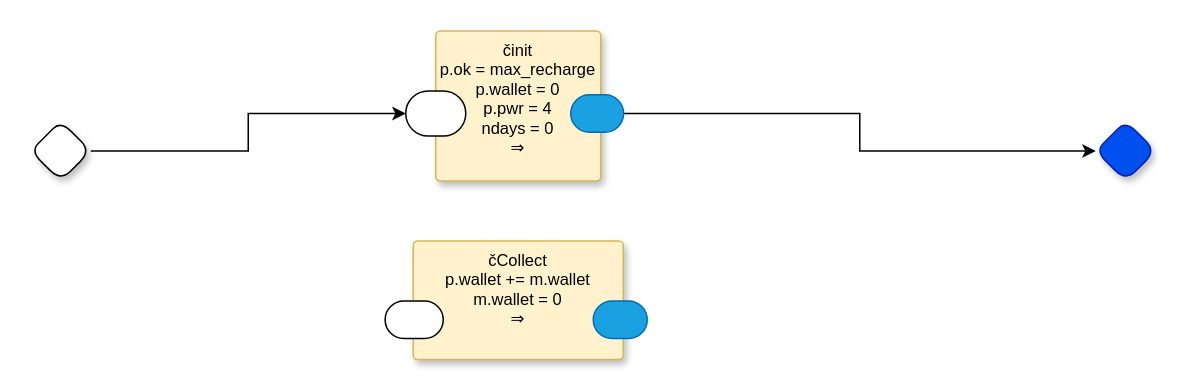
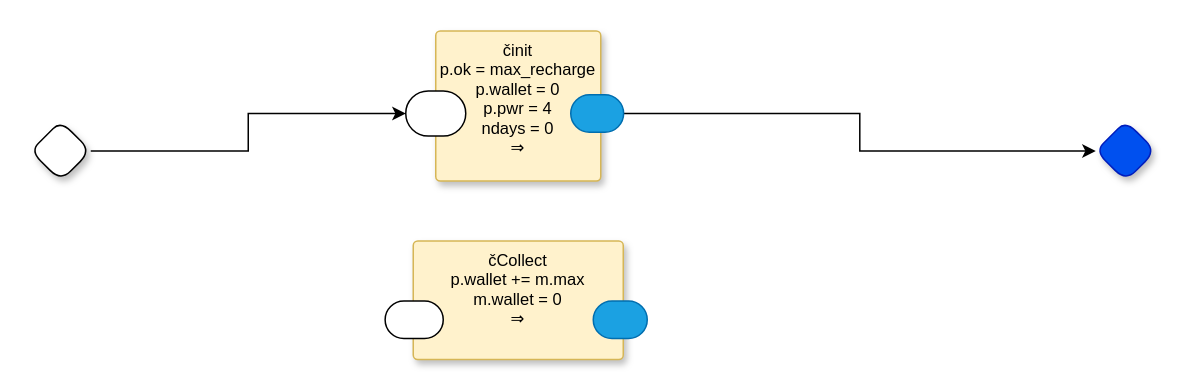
(518, 260) -> (518, 260)
